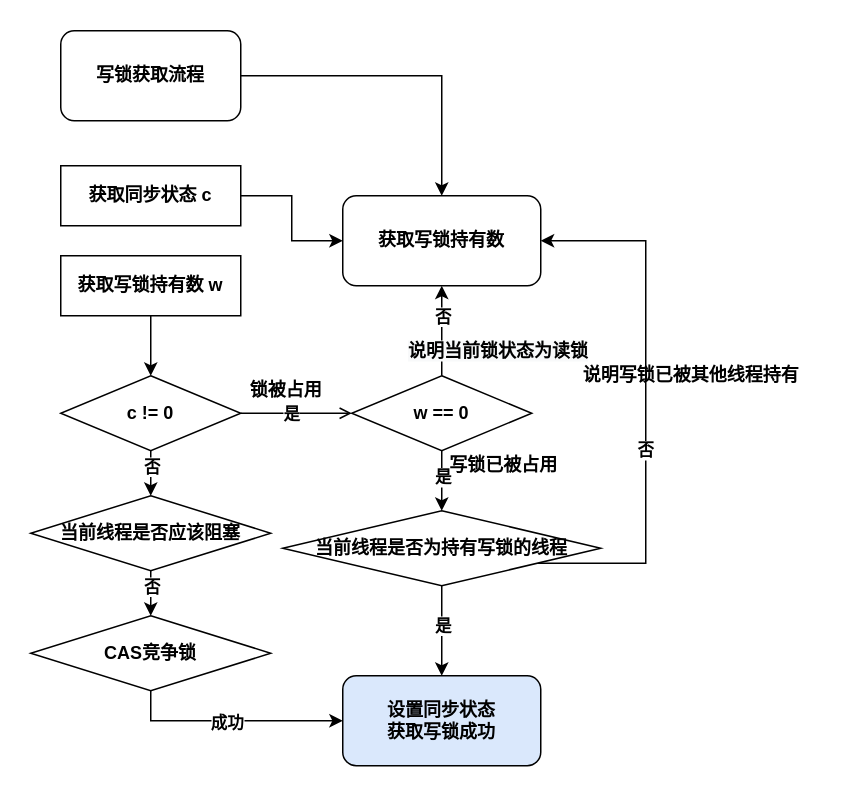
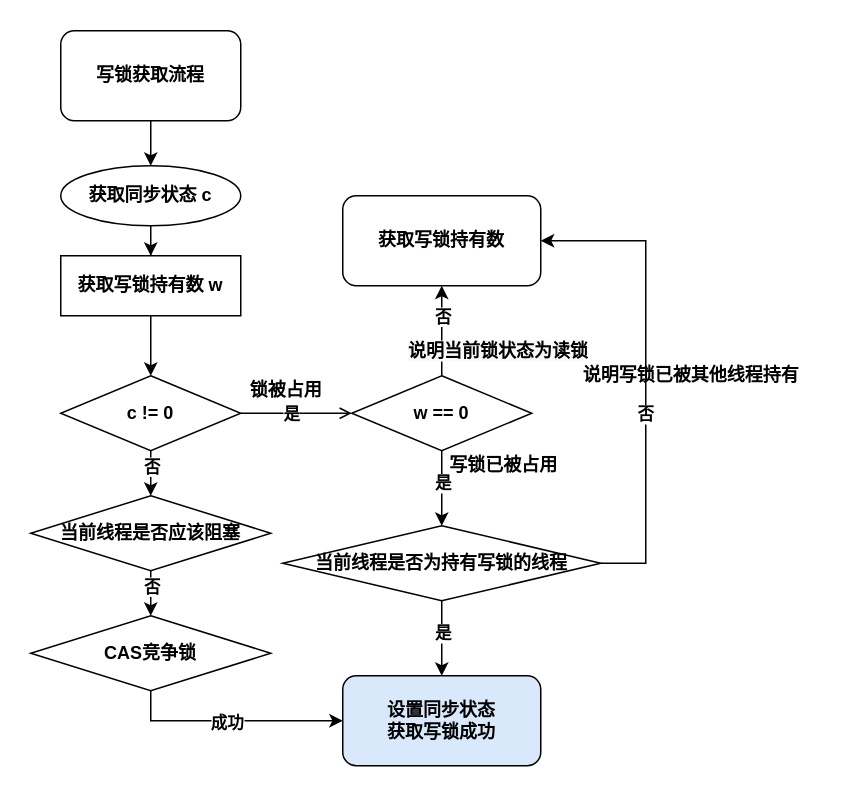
(396, 76) -> (151, 149)
(151, 196) -> (151, 196)
(292, 213) -> (151, 246)
(442, 548) -> (442, 563)
